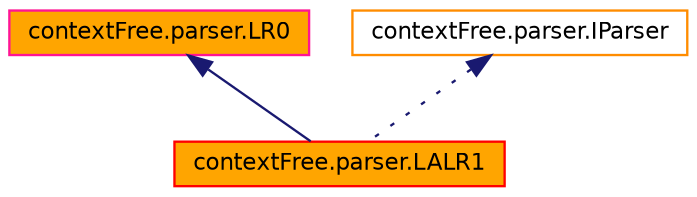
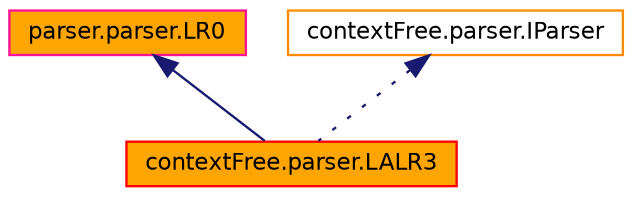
(159, 33) -> (128, 33)
(340, 164) -> (292, 164)
